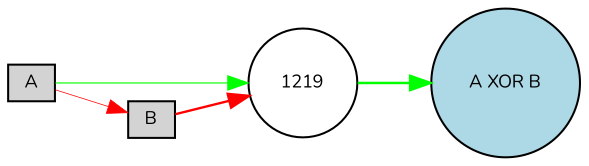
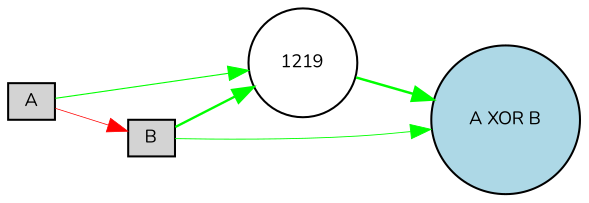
(202, 108) -> (205, 112)
none -> (293, 139)
